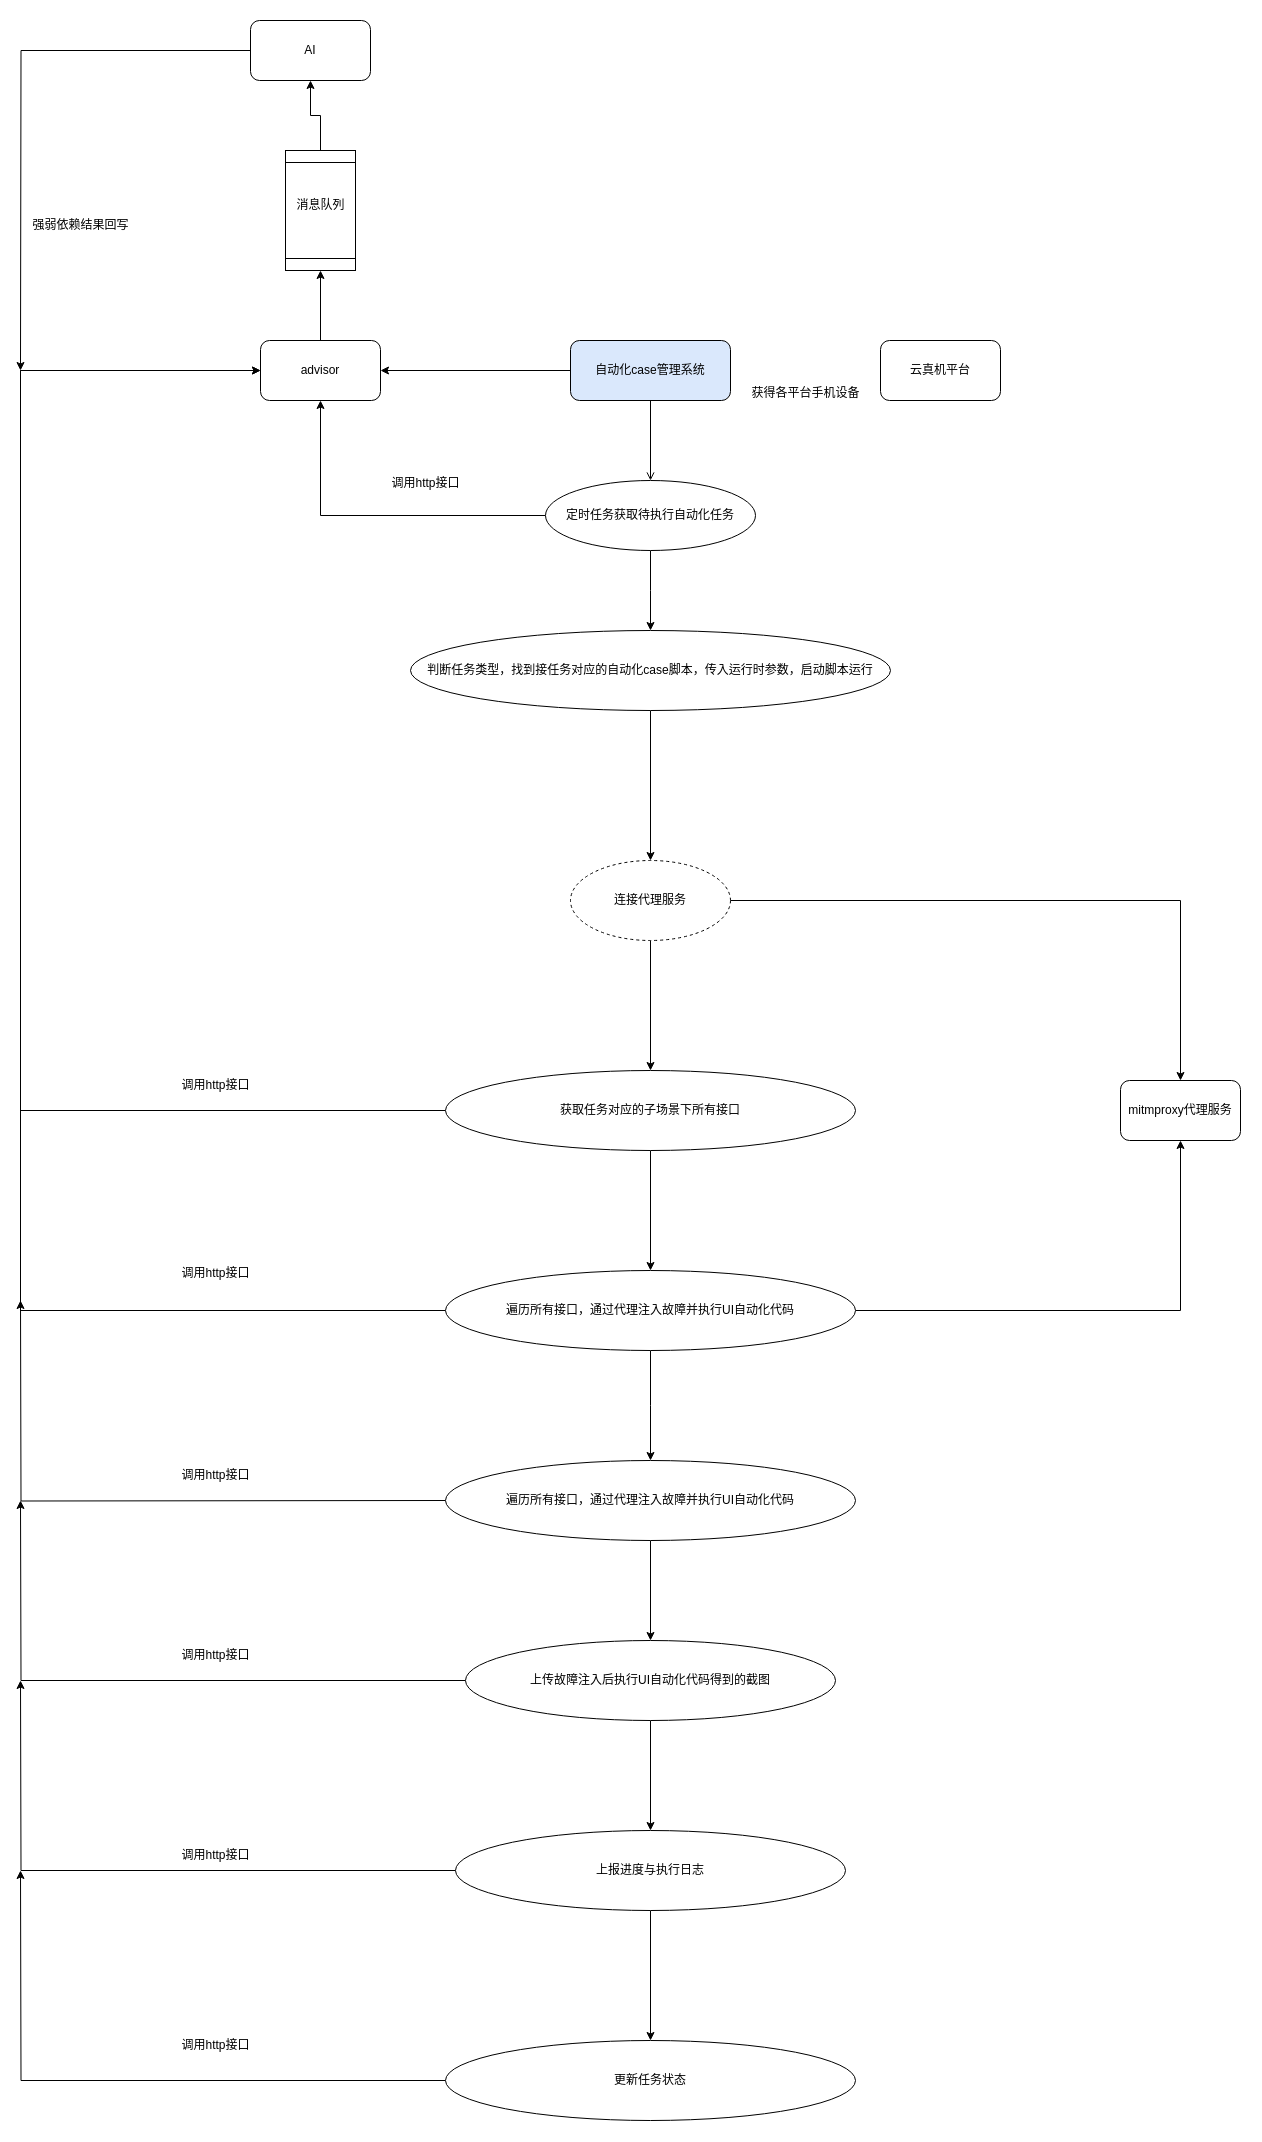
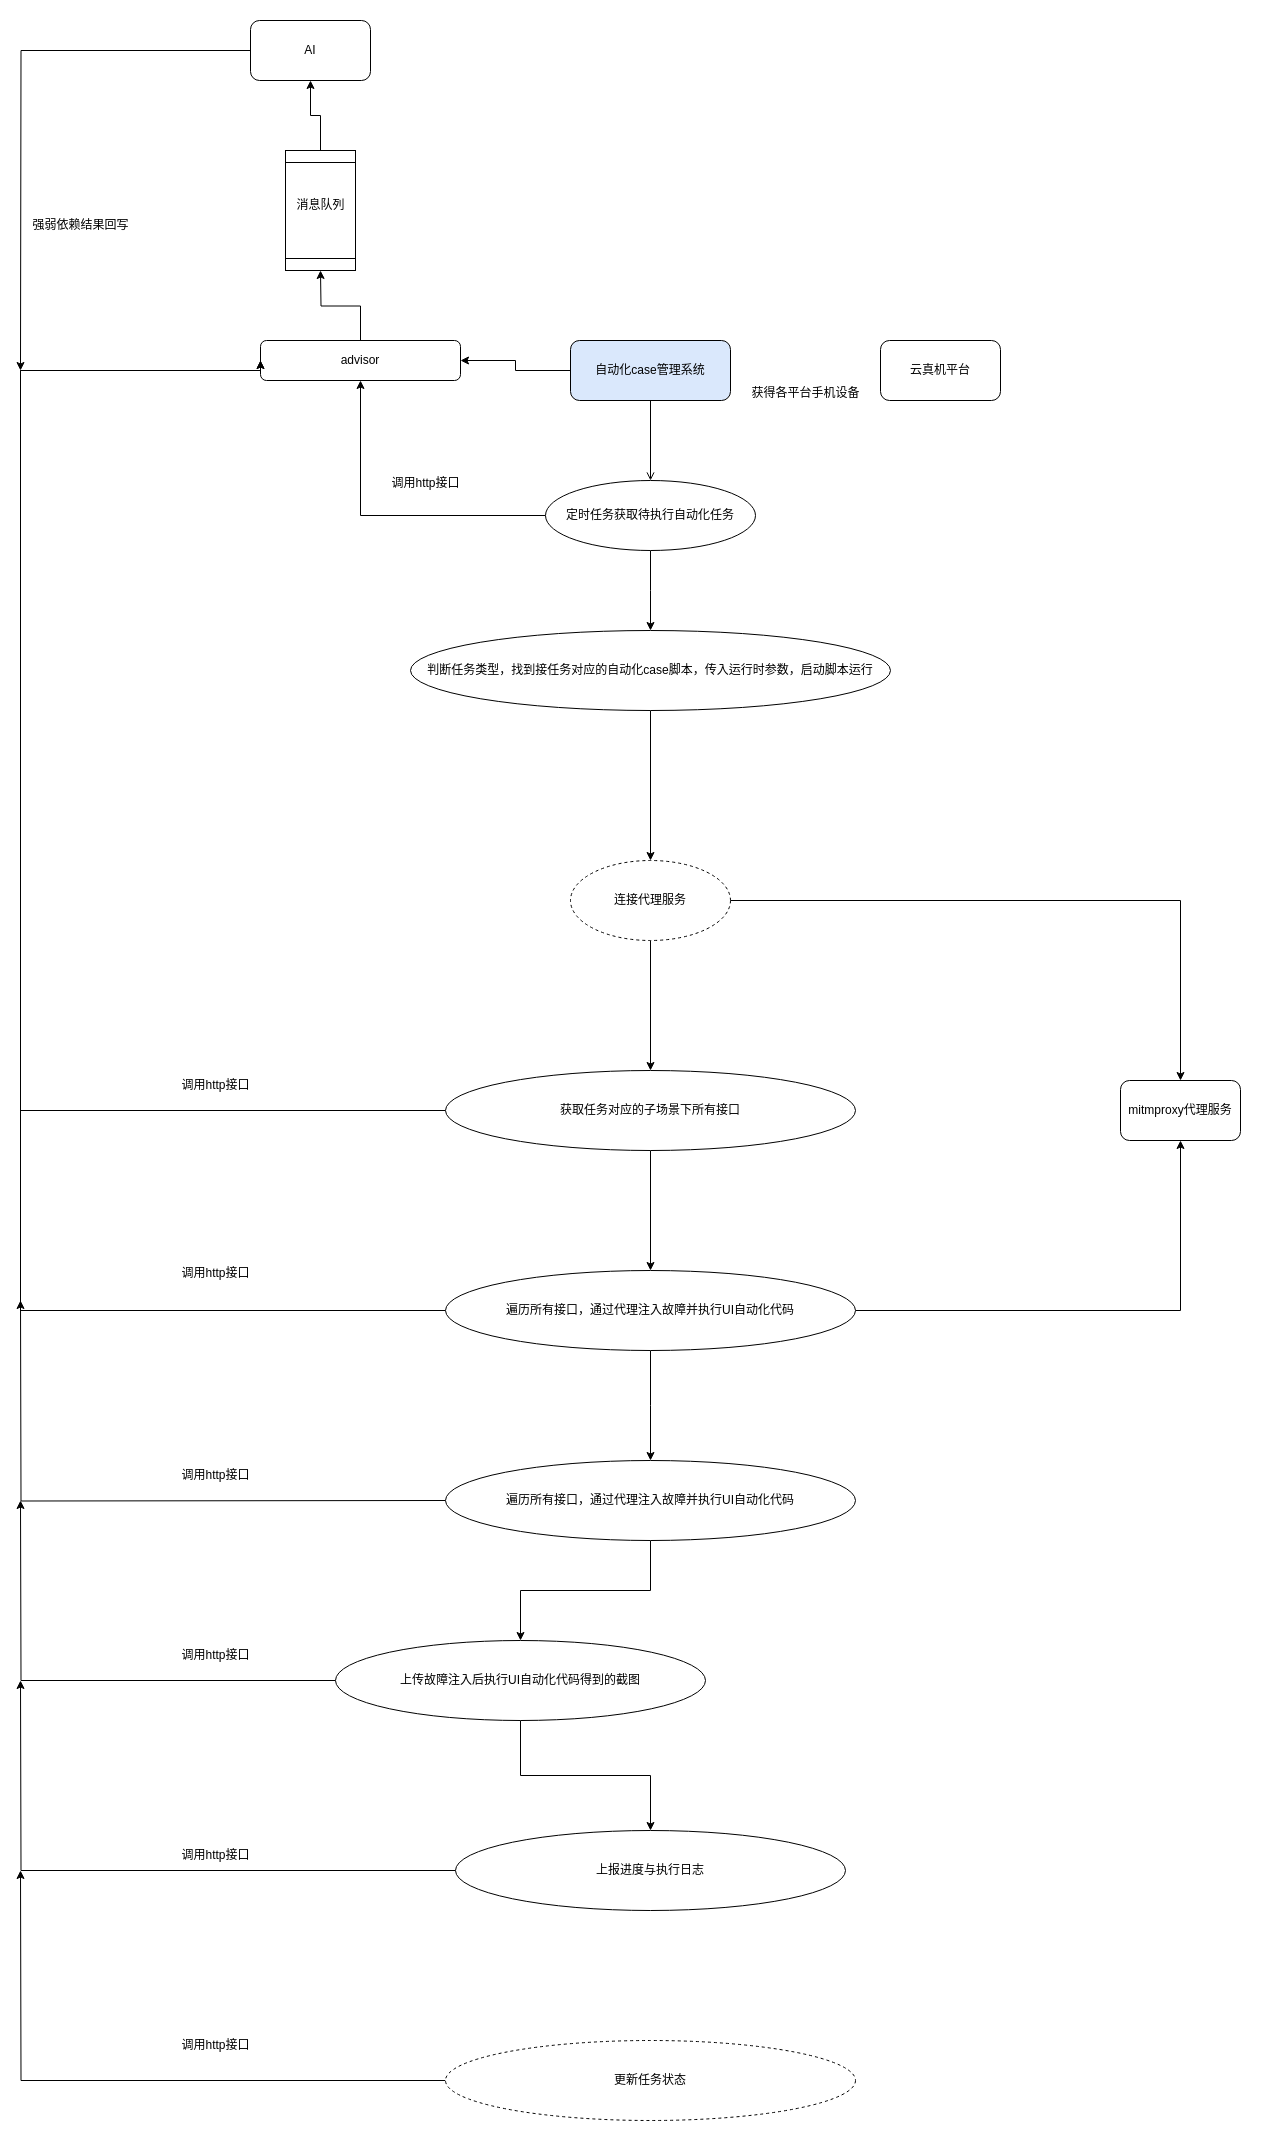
(321, 371) -> (361, 361)
(651, 1681) -> (521, 1681)
(651, 1972) -> none
(651, 2081) -> (651, 2081)
